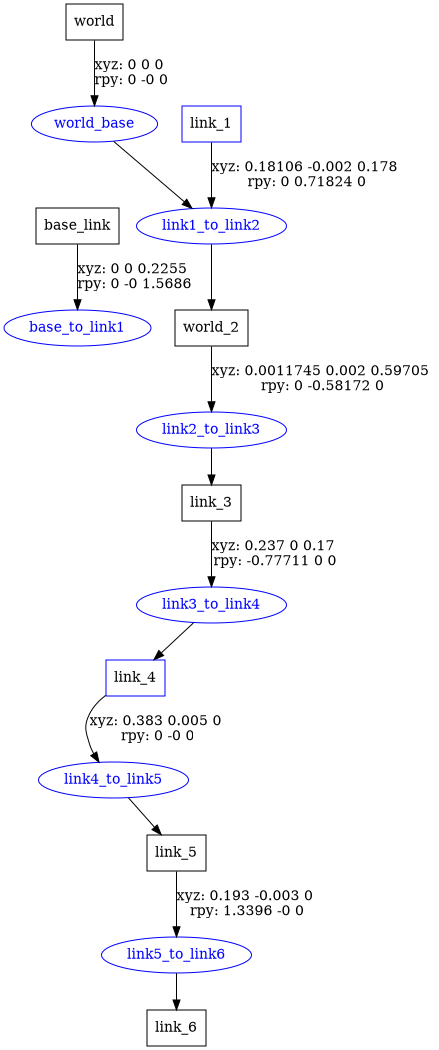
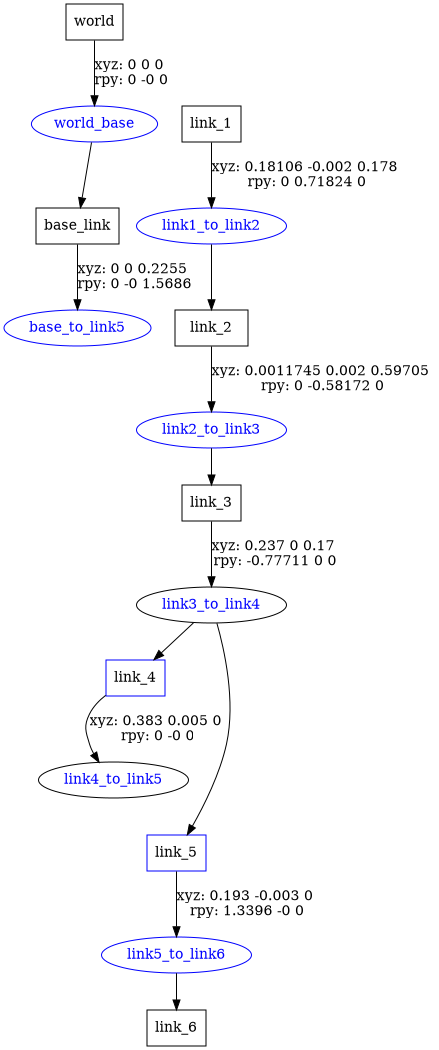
(212, 124) -> (212, 124)
(149, 171) -> (87, 170)
(78, 328) -> (78, 328)
(212, 328) -> (212, 328)
(212, 605) -> (212, 605)
(114, 780) -> (114, 780)
(142, 813) -> (229, 728)
(176, 853) -> (176, 853)
